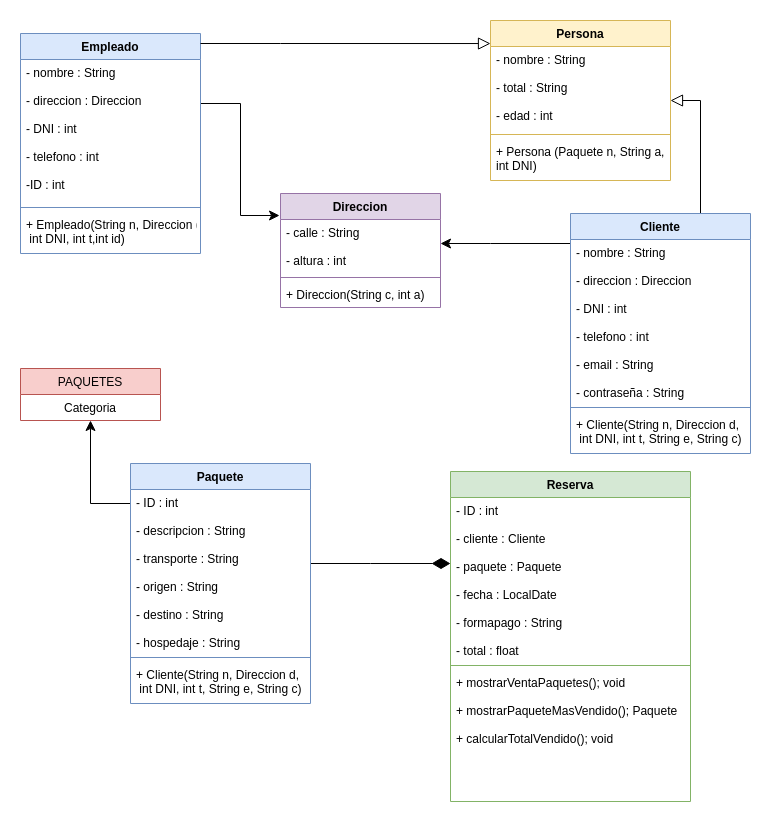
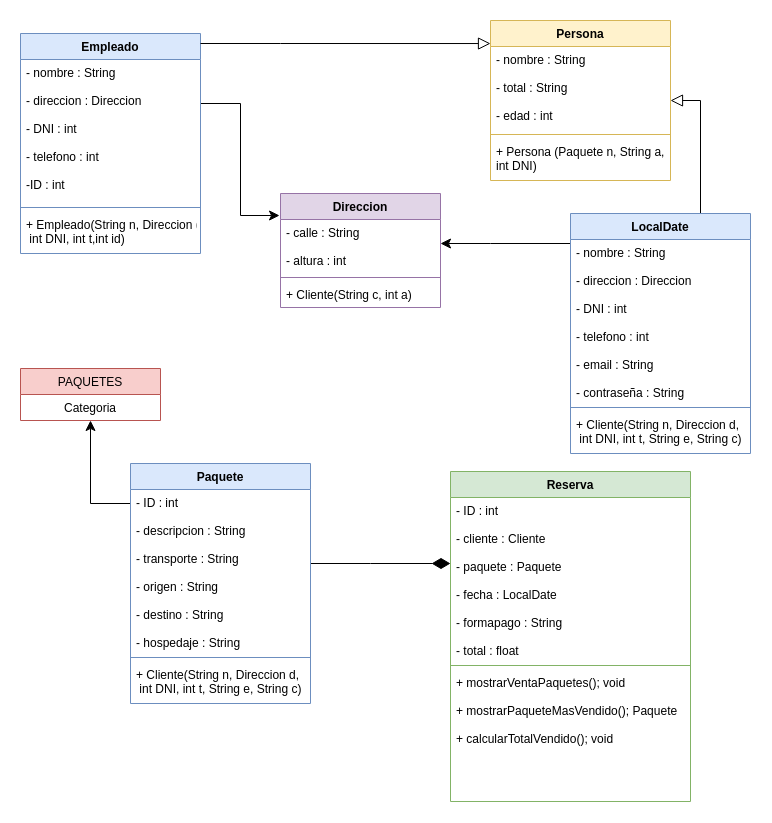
(660, 227) -> (660, 227)
(366, 295) -> (359, 295)
